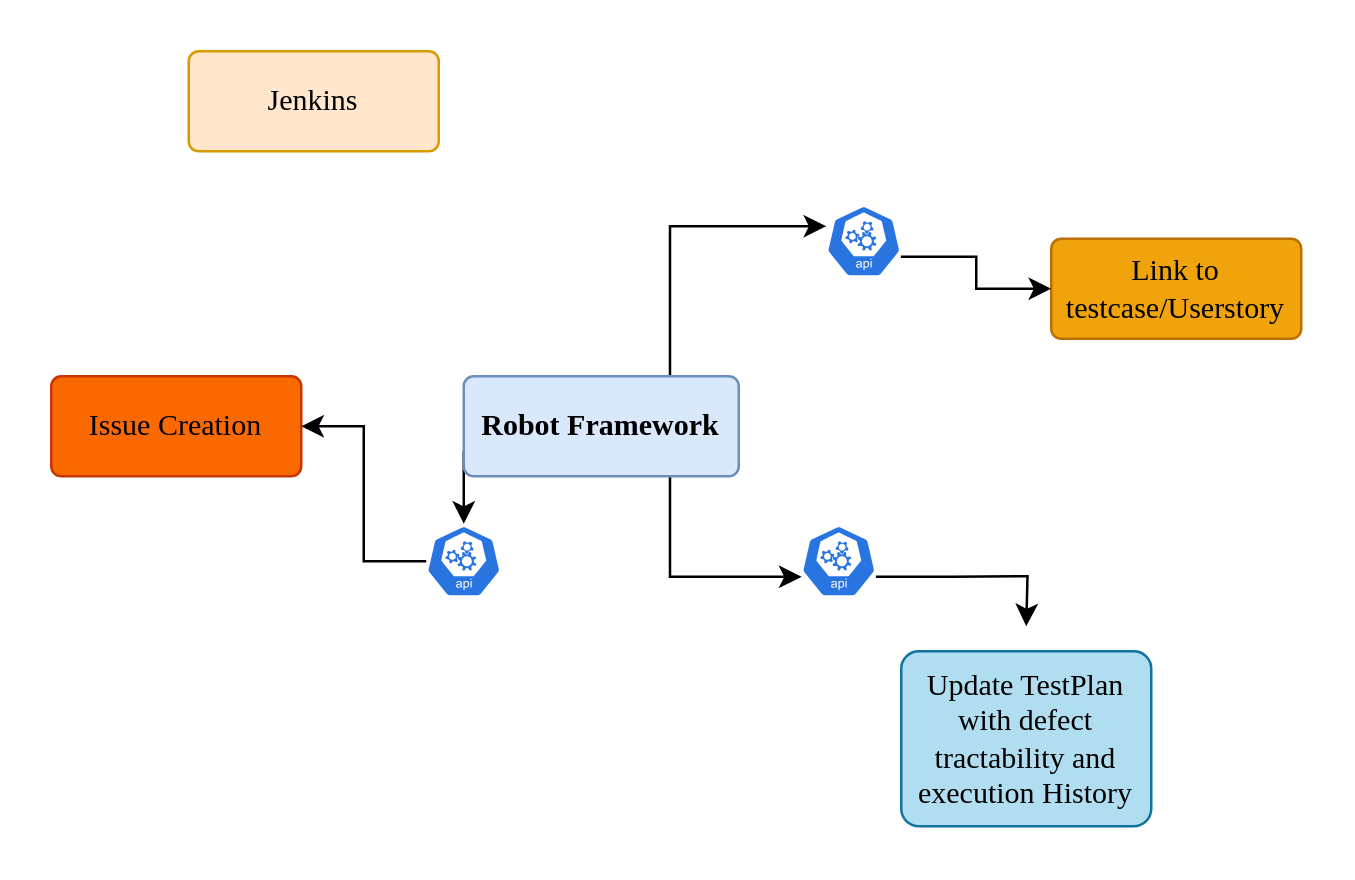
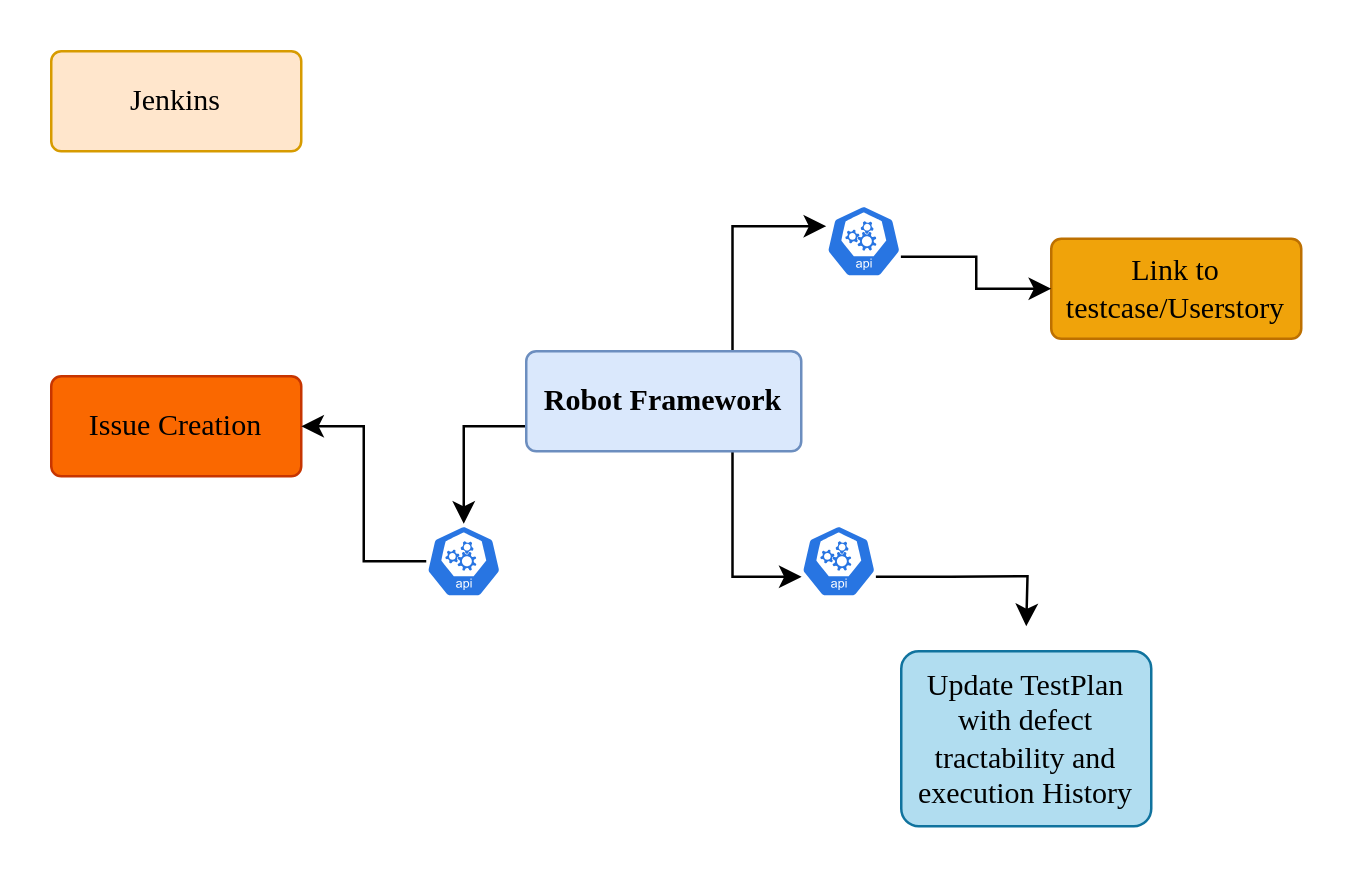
(314, 101) -> (176, 101)
(601, 426) -> (664, 401)
